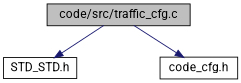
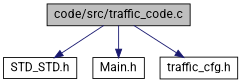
(119, 15) -> (119, 15)
none -> (119, 68)
(199, 68) -> (199, 68)
